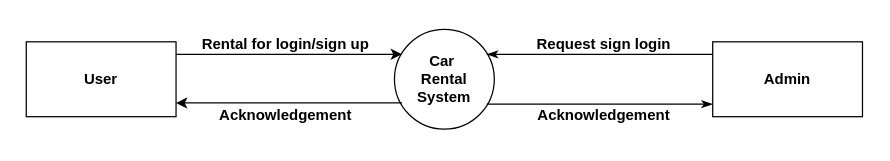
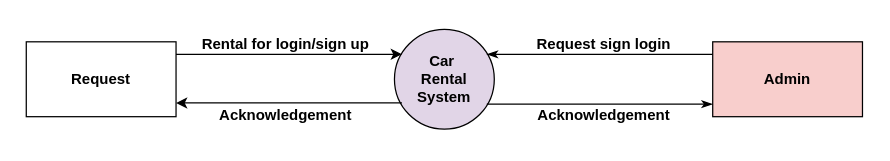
(101, 79) -> (101, 79)
(444, 79) -> (444, 79)
(788, 79) -> (788, 79)
